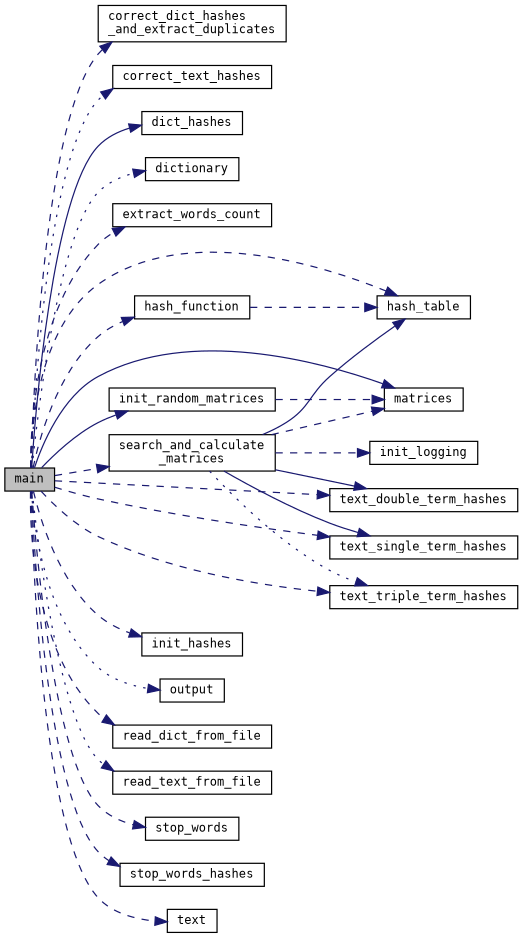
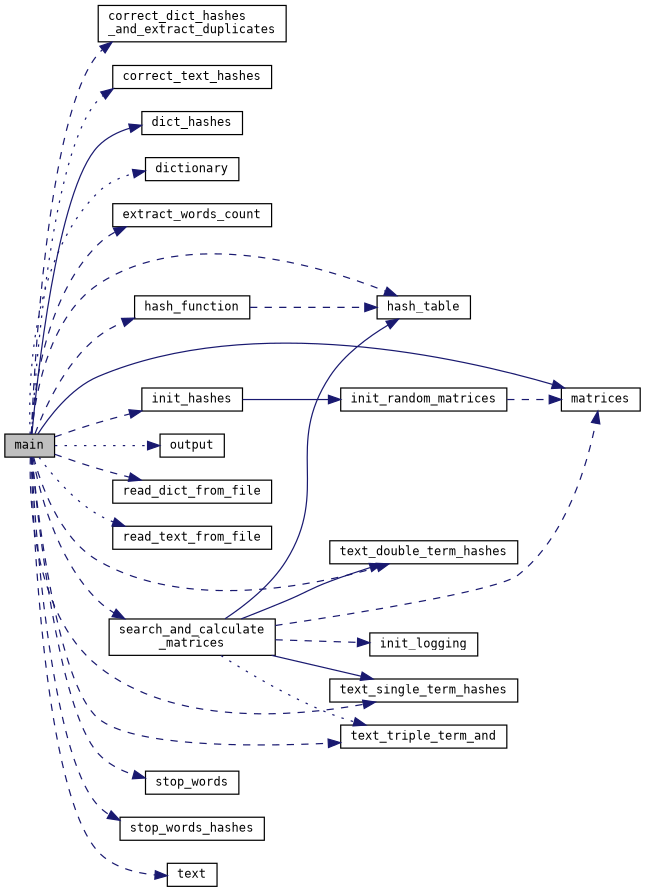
(76, 437) -> (285, 400)
(424, 597) -> (424, 737)
